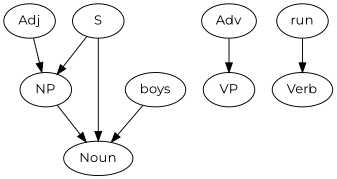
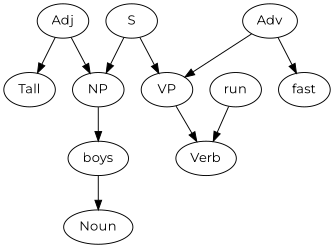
(98, 85) -> (147, 51)
none -> (30, 90)
none -> (304, 90)
(69, 120) -> (98, 119)
none -> (184, 120)
